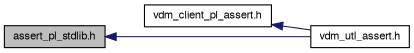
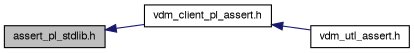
(213, 37) -> (130, 26)
